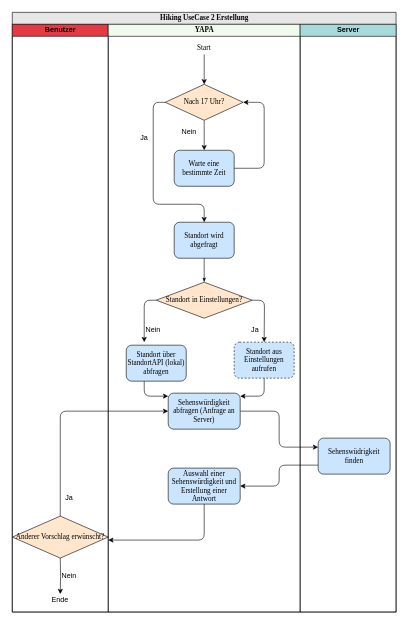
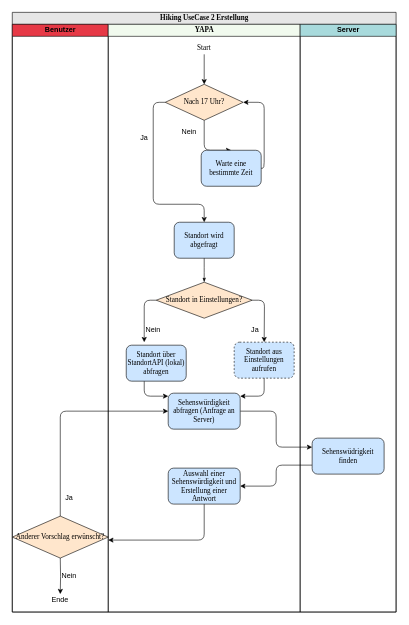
(204, 168) -> (231, 168)
(354, 456) -> (348, 456)
